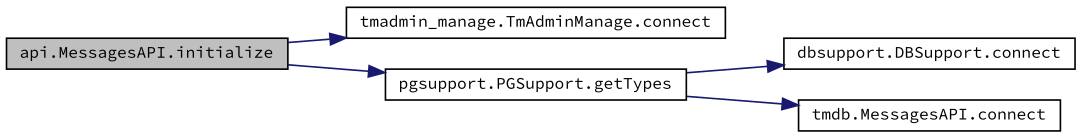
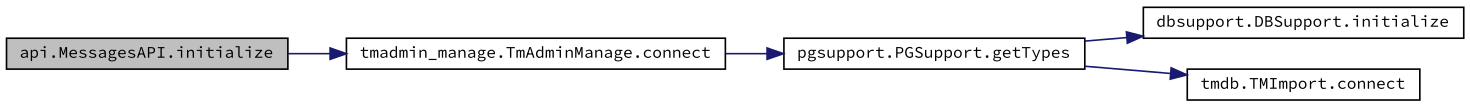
(929, 54) -> (1304, 23)
(328, 68) -> (746, 54)
(929, 115) -> (1304, 85)
